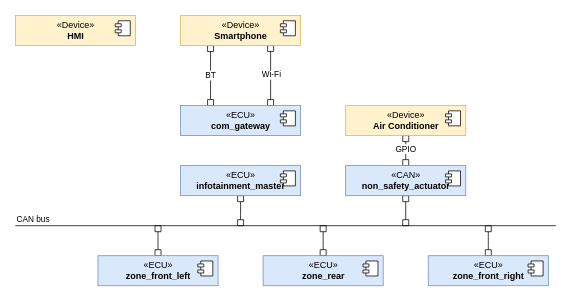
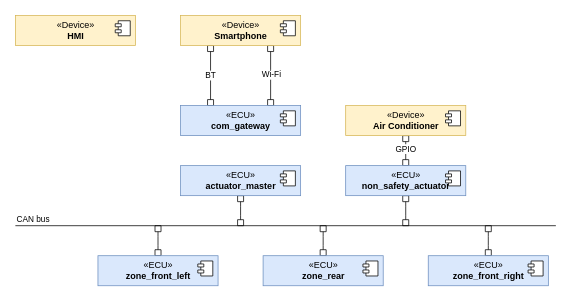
(241, 180) -> (241, 180)
(406, 180) -> (406, 180)
